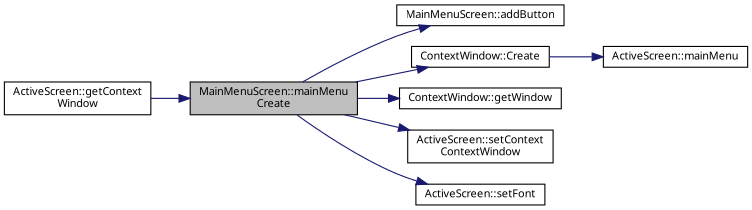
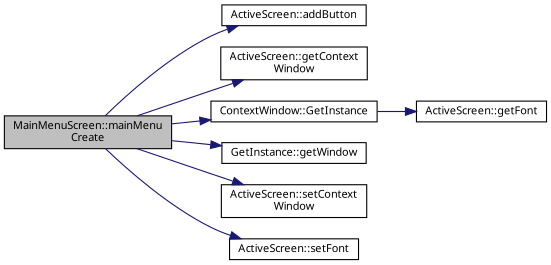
(480, 15) -> (294, 15)
(480, 57) -> (294, 111)
(676, 57) -> (481, 111)
(165, 98) -> (185, 100)
(480, 98) -> (294, 153)
(480, 146) -> (294, 201)
